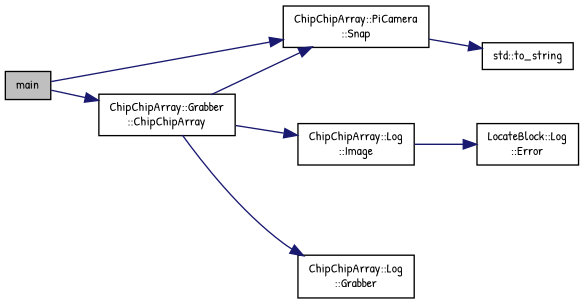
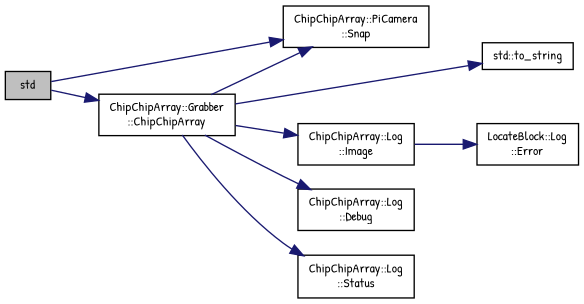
(449, 43) -> (352, 85)
(28, 86) -> (28, 86)
none -> (356, 210)
(356, 277) -> (356, 277)
